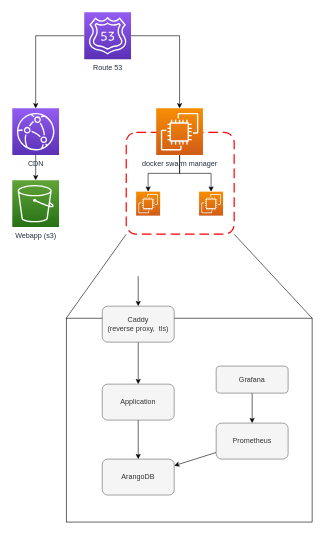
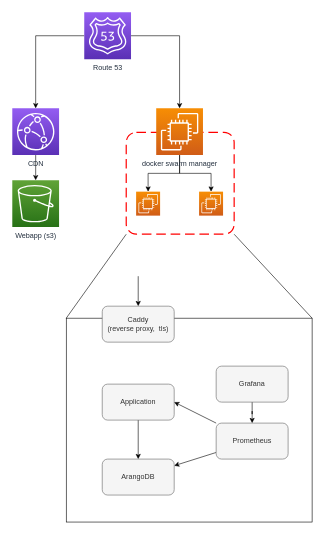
(138, 378) -> none
(252, 380) -> (252, 384)
none -> (180, 405)
